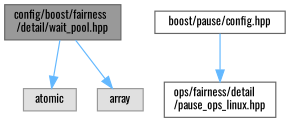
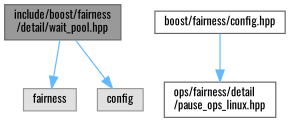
(63, 22) -> (63, 22)
(220, 22) -> (220, 22)
(50, 100) -> (50, 100)
(120, 100) -> (120, 100)
